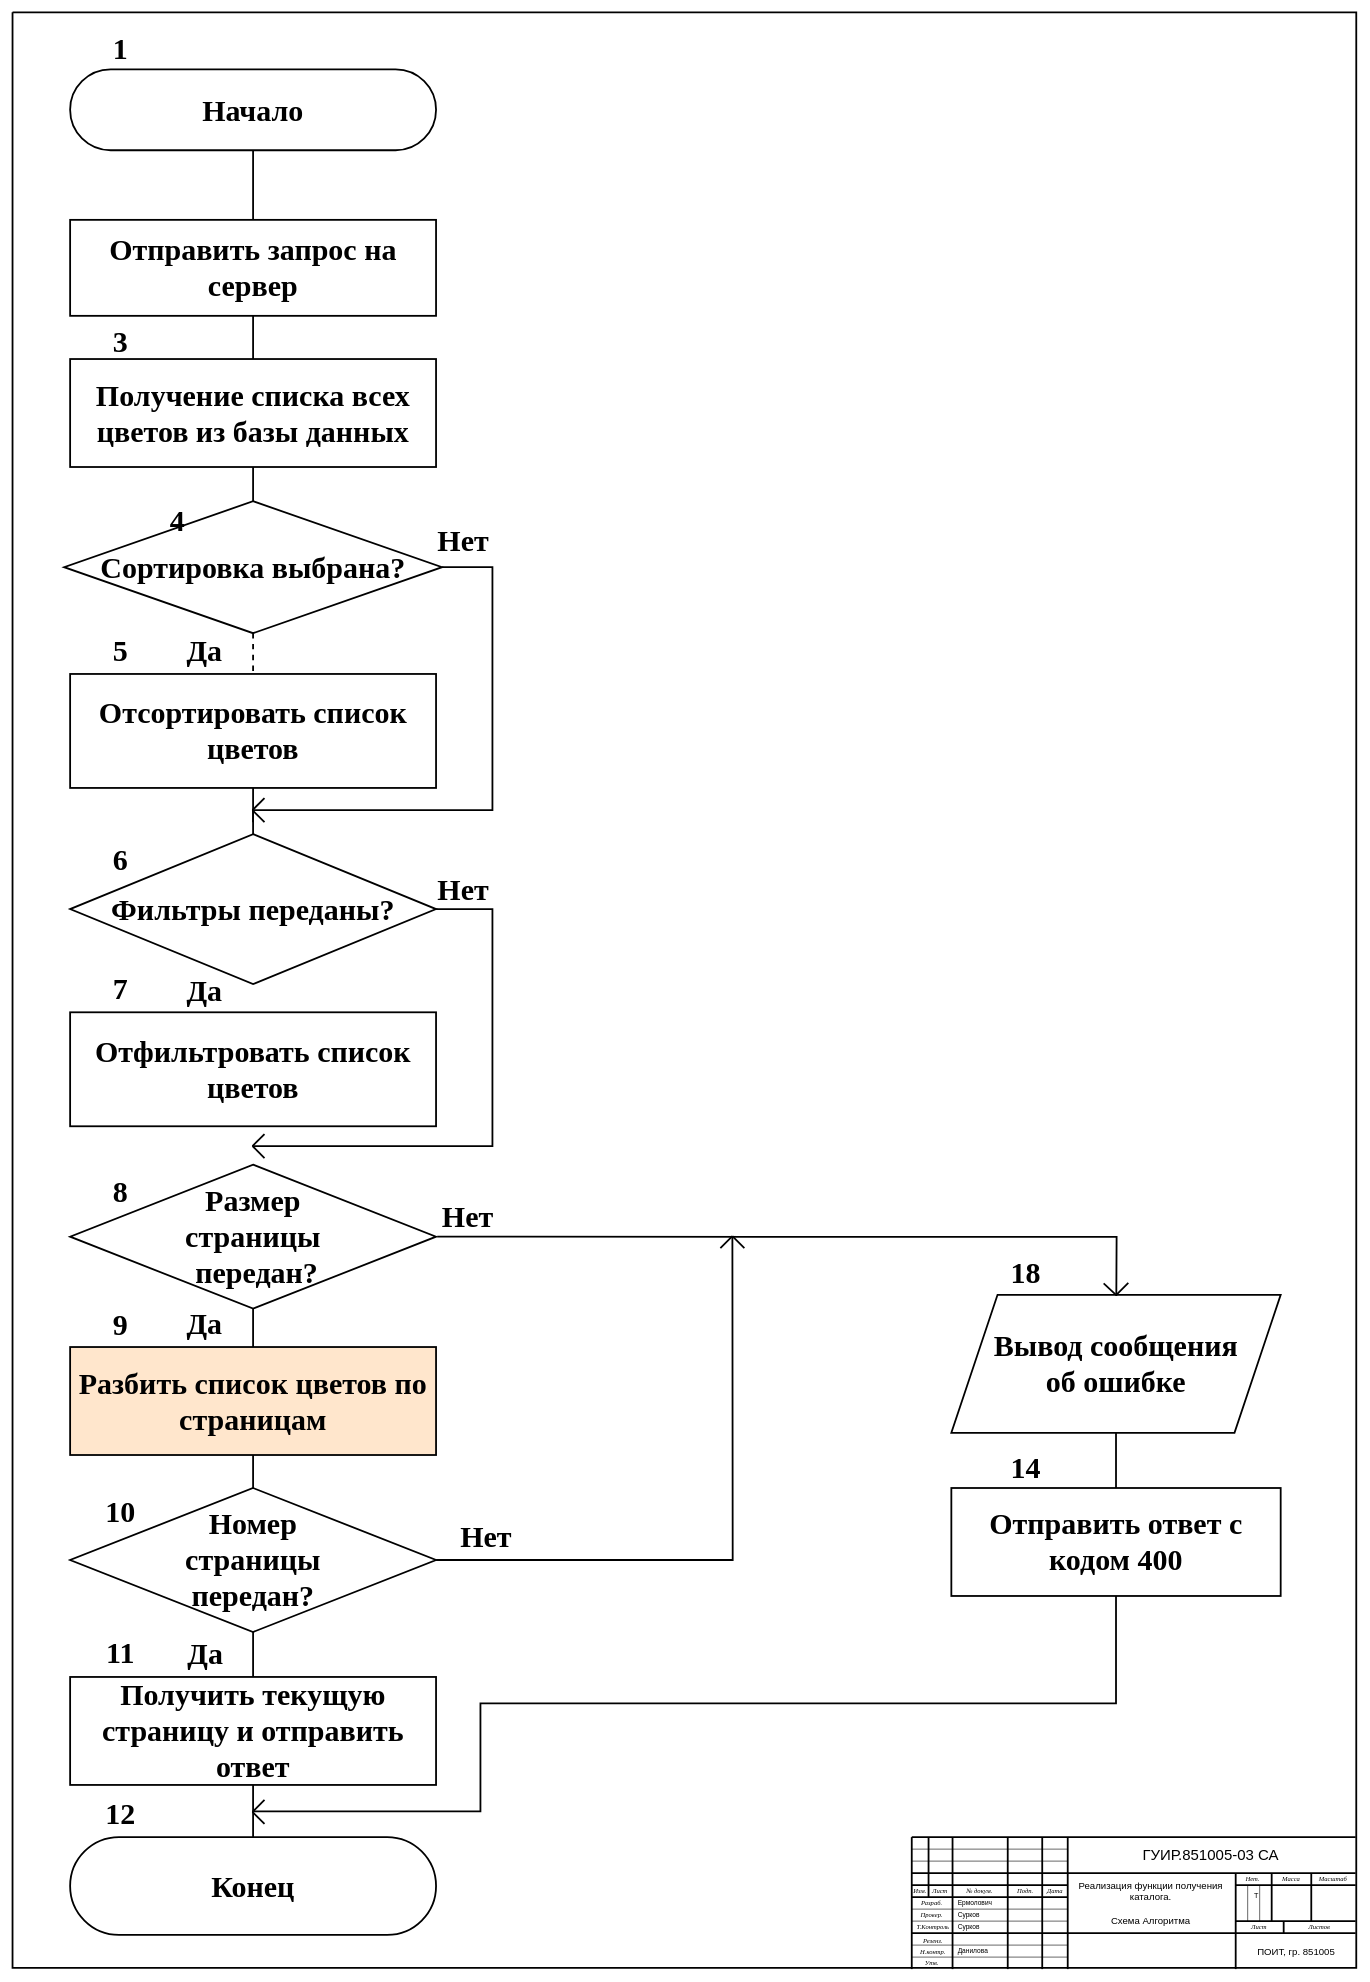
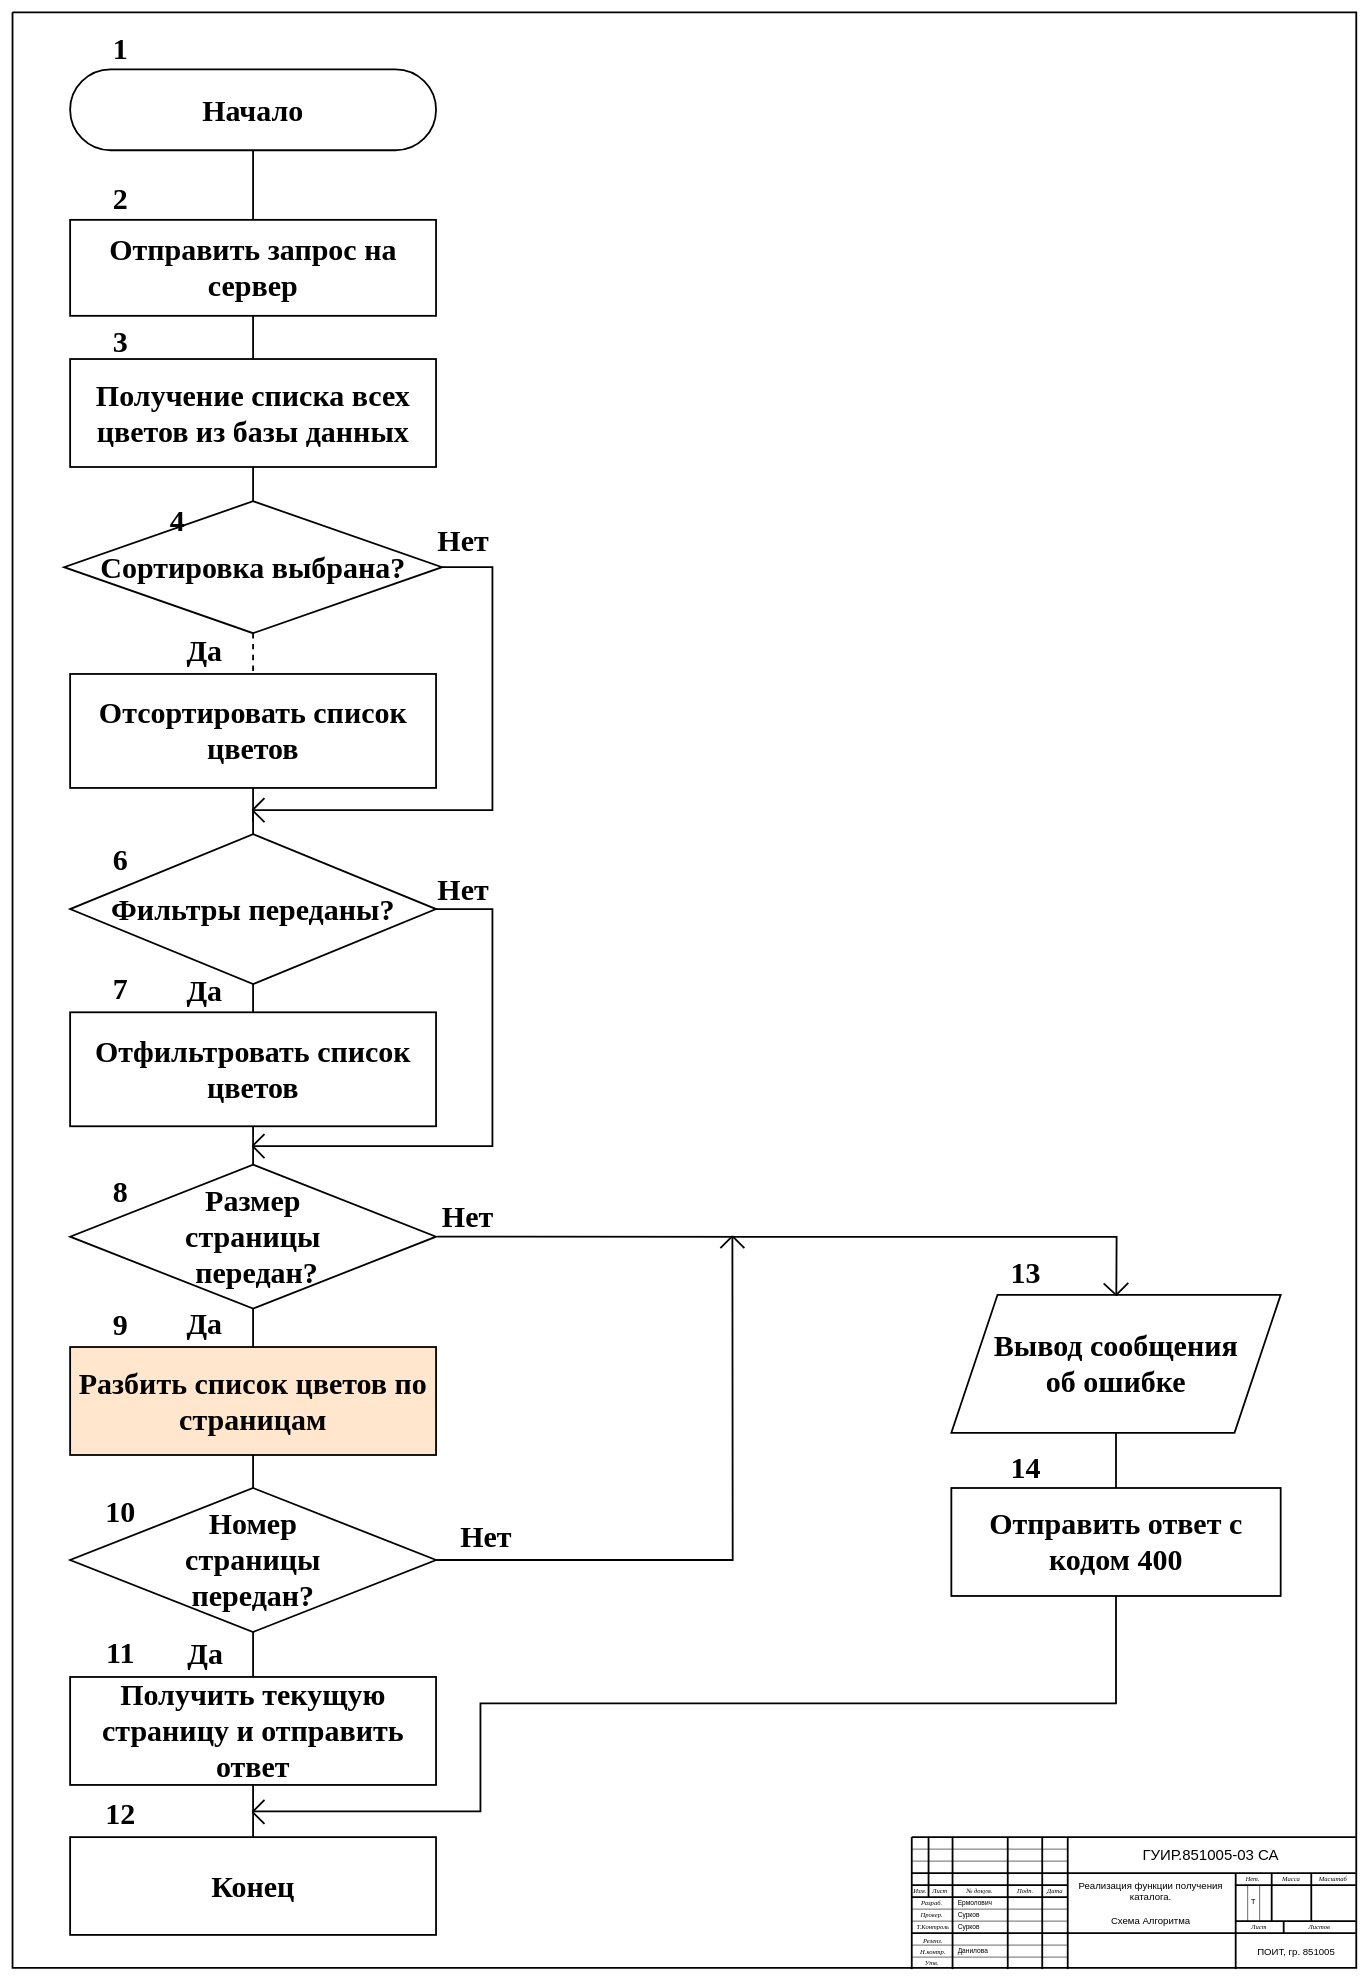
none -> (120, 199)
(120, 651) -> none
none -> (253, 998)
(1026, 1273) -> (1026, 1273)
(253, 1886) -> (253, 1886)
(1256, 1896) -> (1253, 1902)
